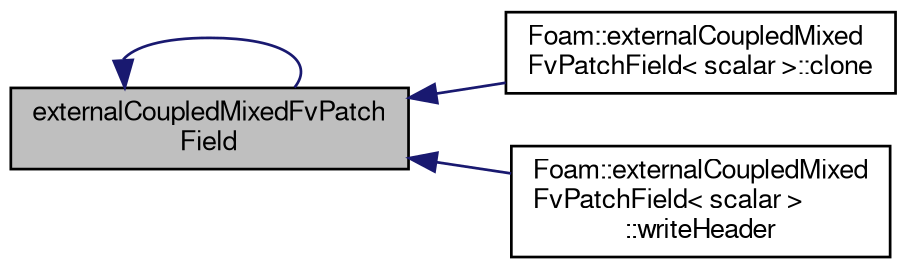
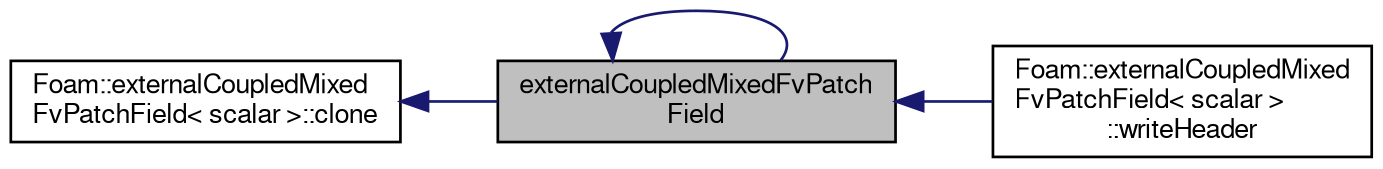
(471, 88) -> (463, 101)
